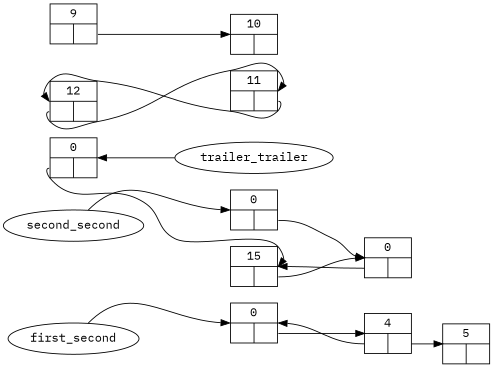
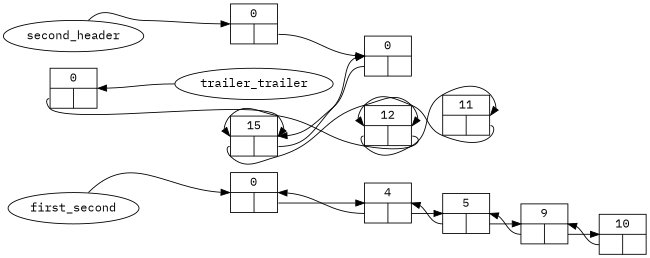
none -> (326, 126)
none -> (331, 136)
none -> (431, 219)
none -> (499, 224)
(74, 226) -> (74, 36)
none -> (509, 229)
none -> (588, 240)
